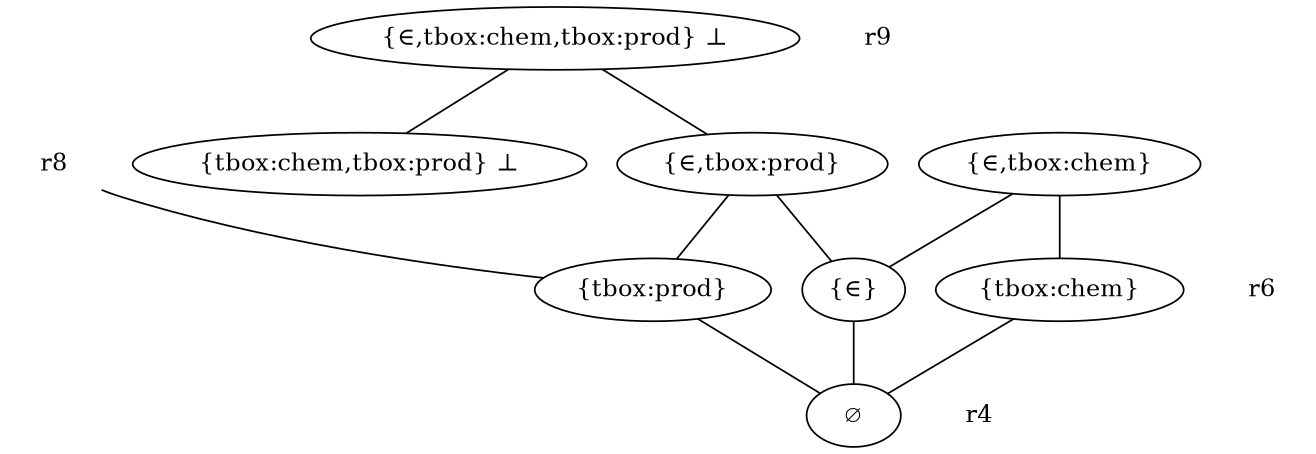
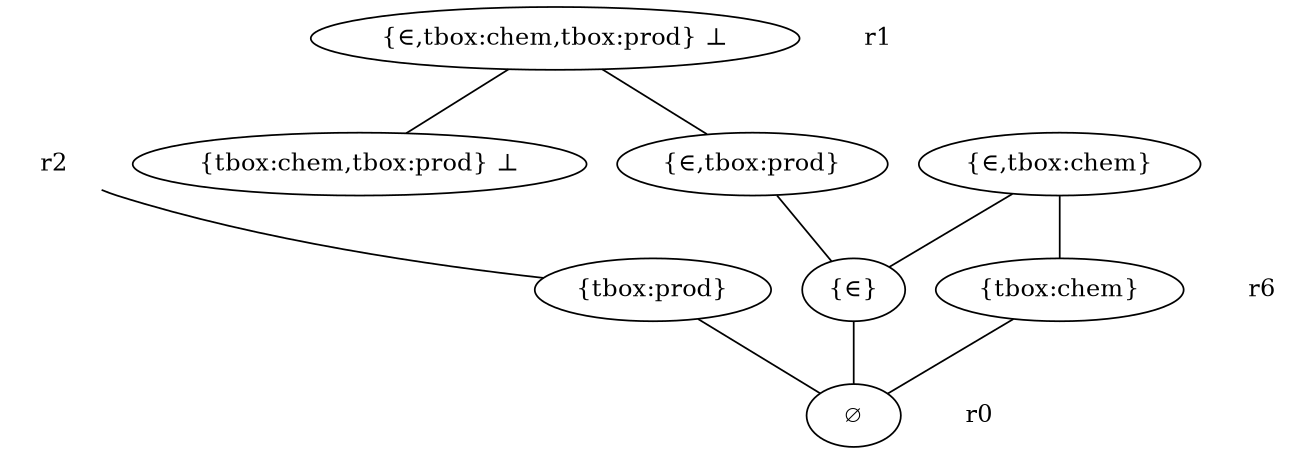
(878, 38) -> (878, 38)
(54, 164) -> (54, 164)
(703, 227) -> none
(979, 416) -> (979, 416)
